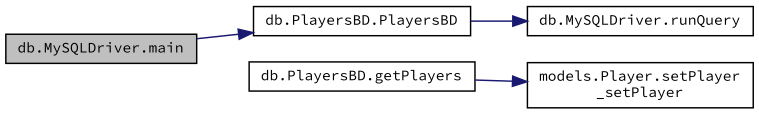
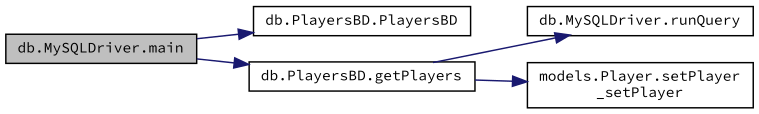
(492, 21) -> (494, 50)
none -> (215, 61)
